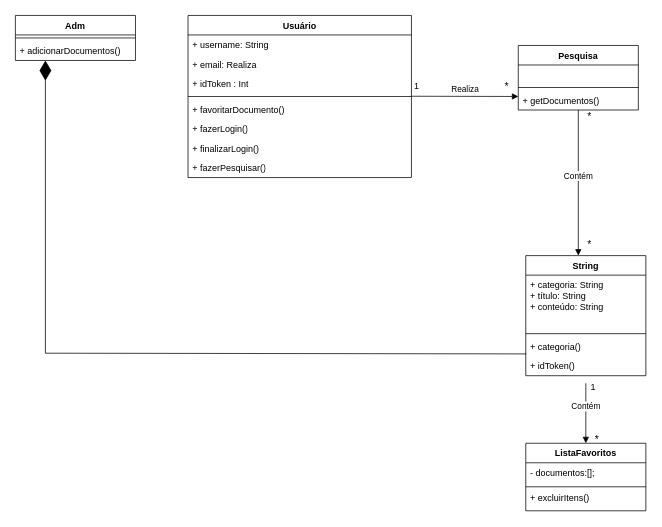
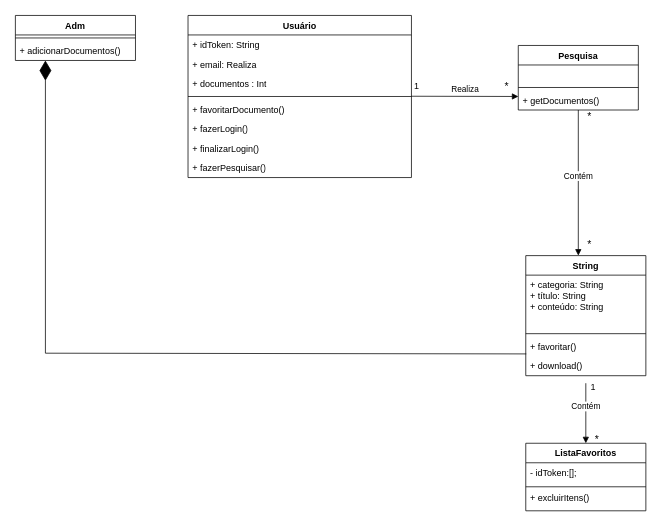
(233, 46) -> (229, 46)
(224, 85) -> (233, 85)
(560, 347) -> (560, 347)
(555, 367) -> (558, 367)
(567, 473) -> (558, 473)
